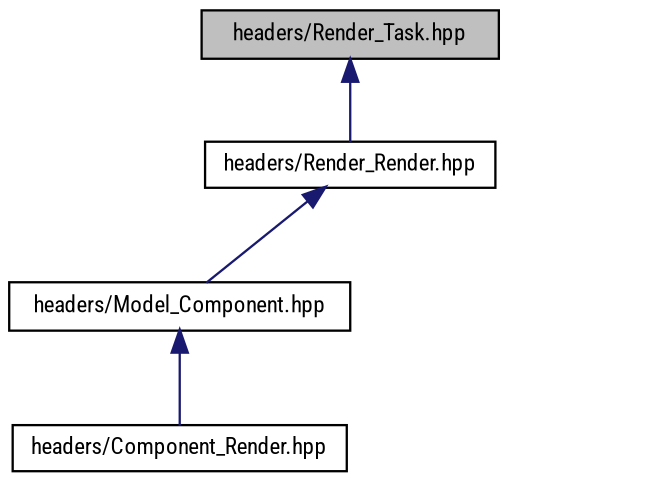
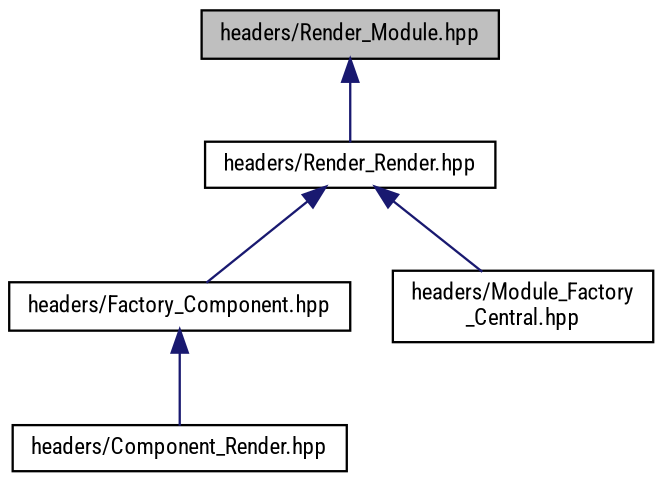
(350, 35) -> (350, 35)
(180, 306) -> (180, 306)
none -> (523, 306)
